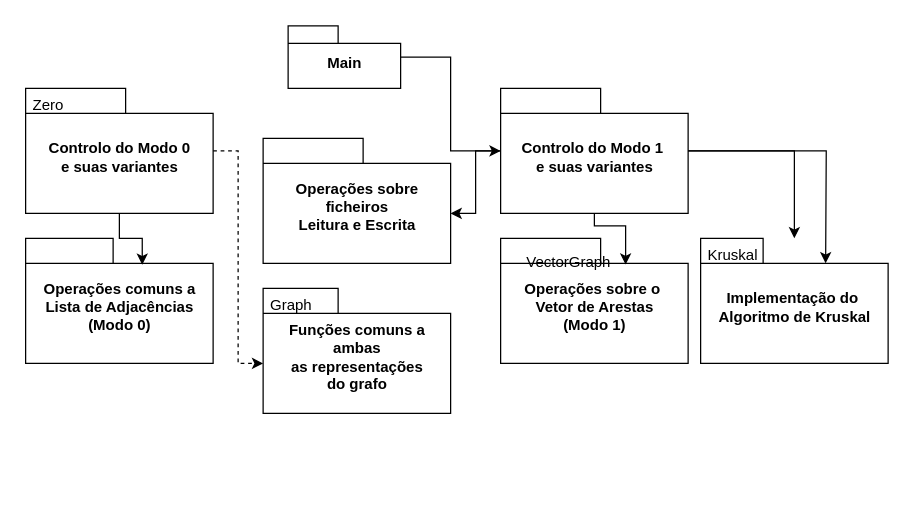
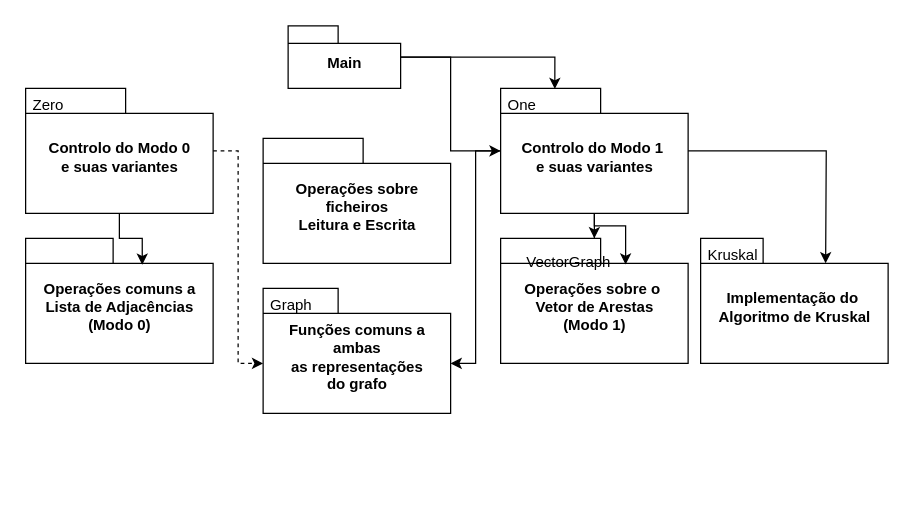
none -> (515, 57)
none -> (551, 101)
(794, 191) -> (476, 297)
(466, 213) -> (594, 238)
